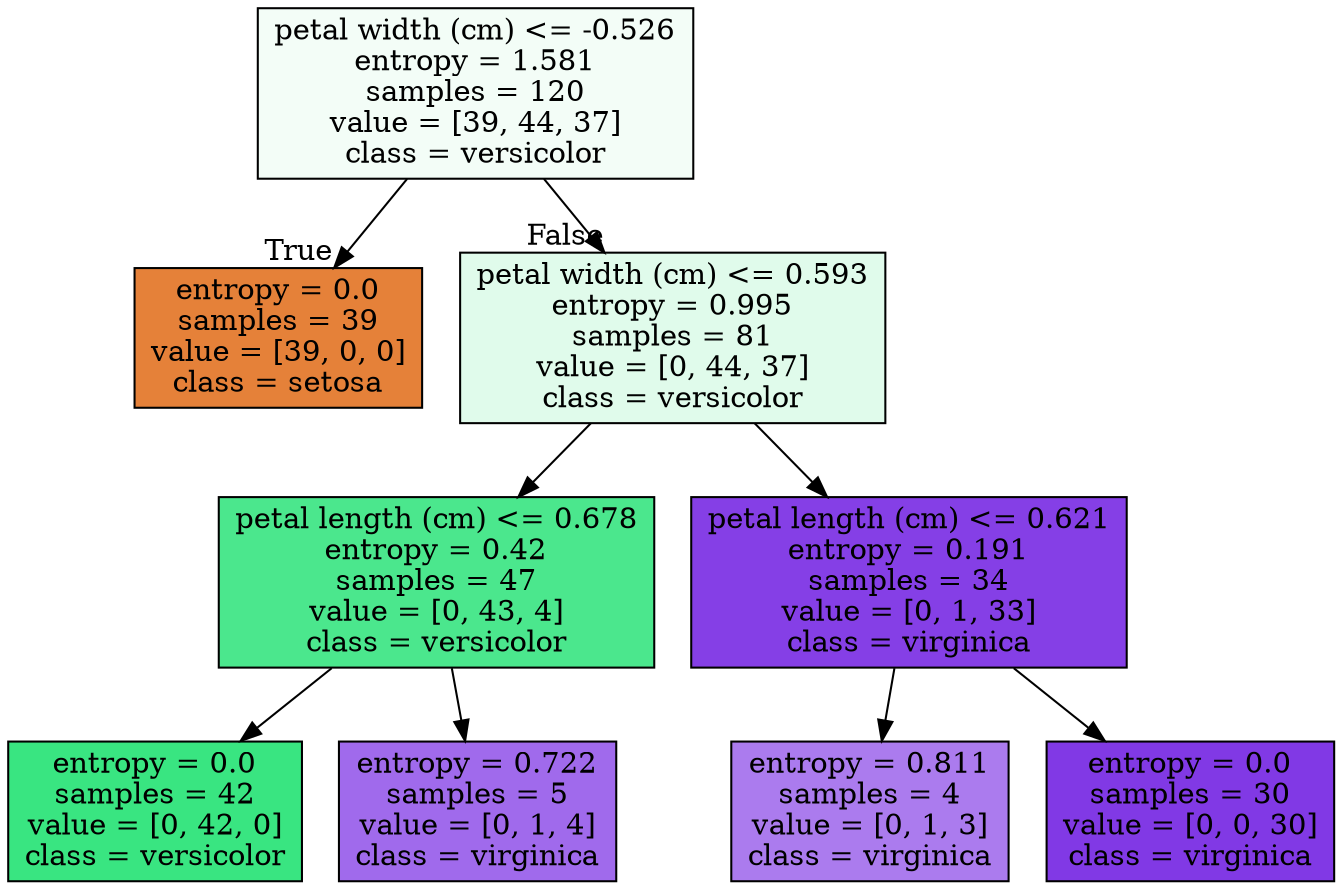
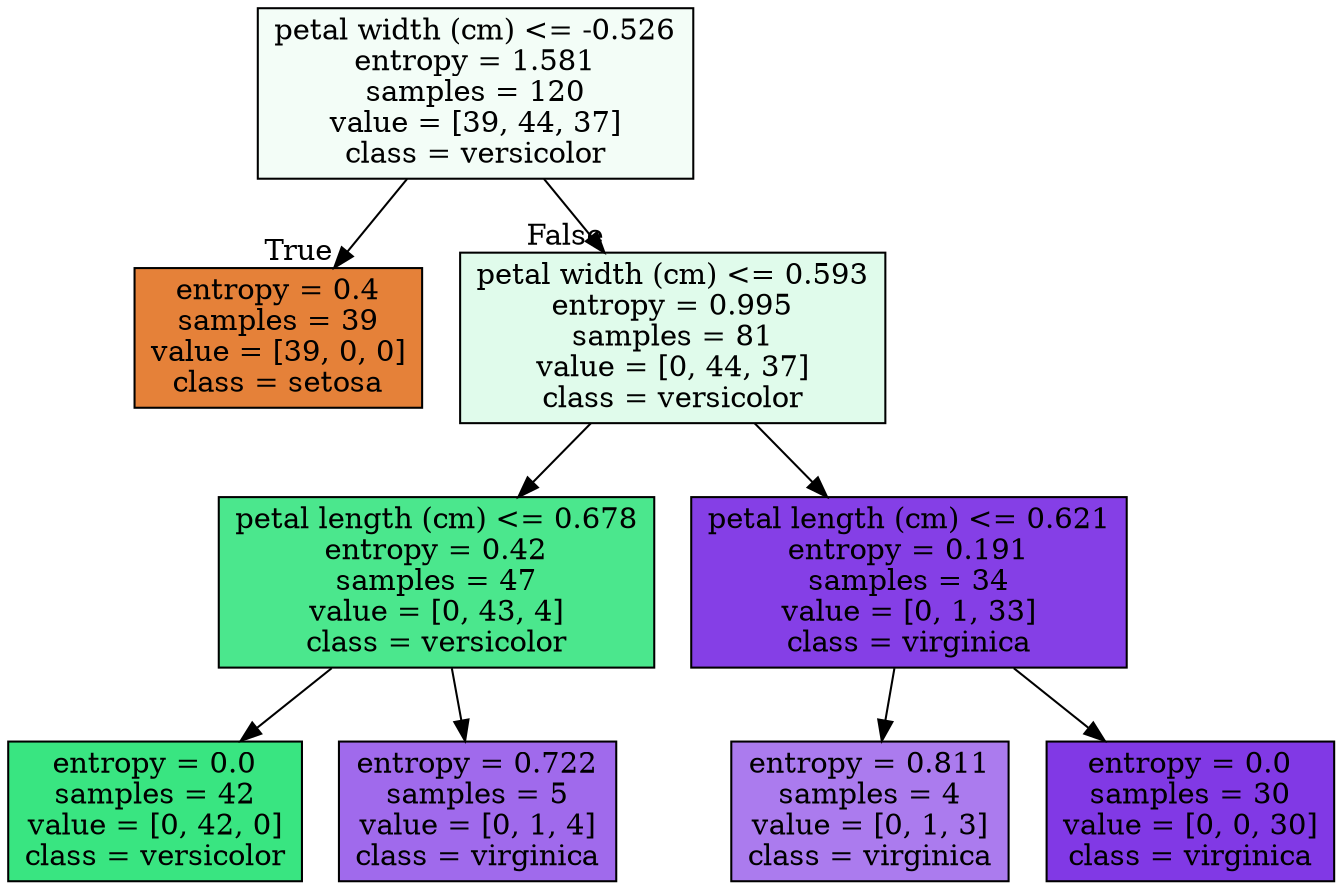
(278, 338) -> (278, 338)
